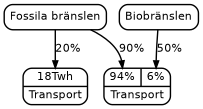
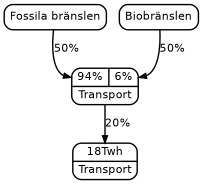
(55, 45) -> (105, 120)
(132, 49) -> (67, 49)
